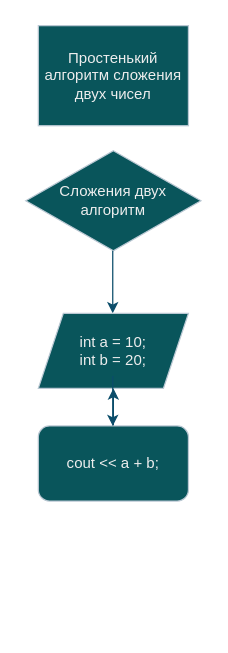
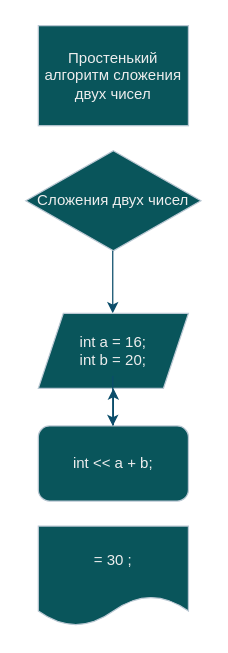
(113, 201) -> (113, 201)
(113, 351) -> (113, 351)
(113, 463) -> (113, 463)
none -> (113, 576)
